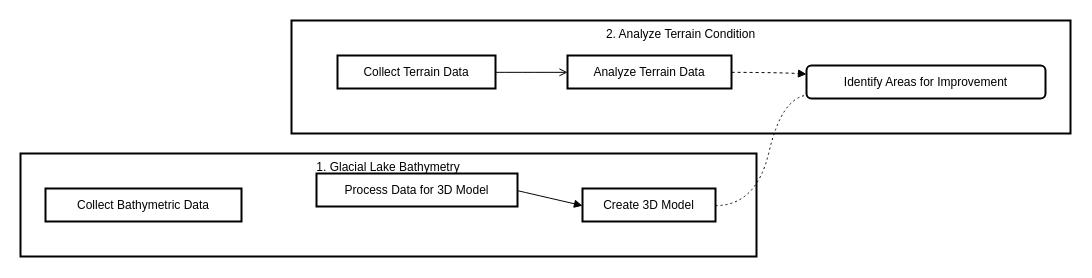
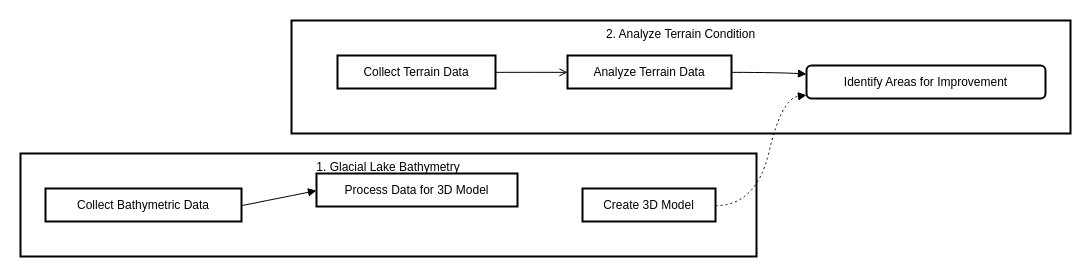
(765, 73) -> (765, 73)
(788, 107) -> (784, 108)
(547, 197) -> none
none -> (275, 199)
